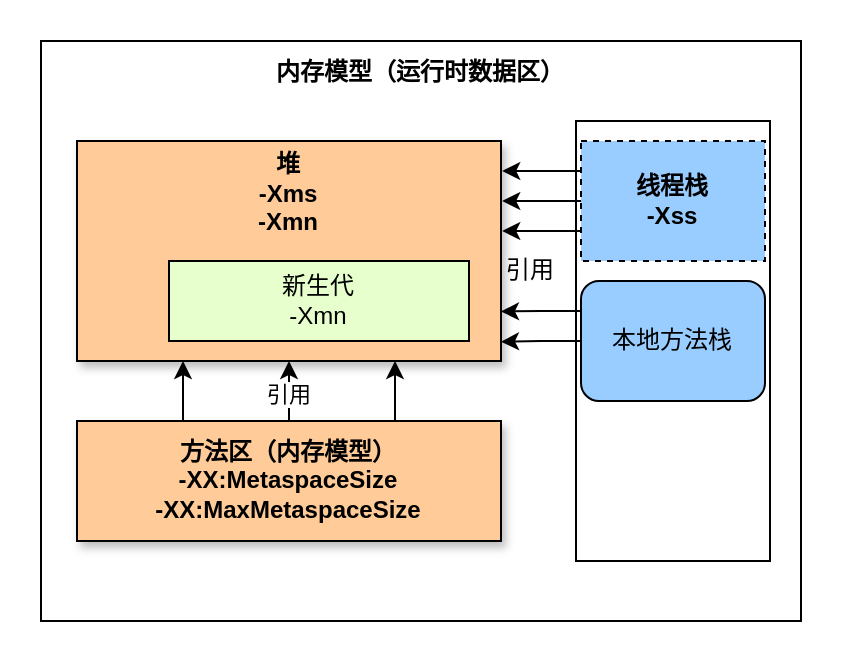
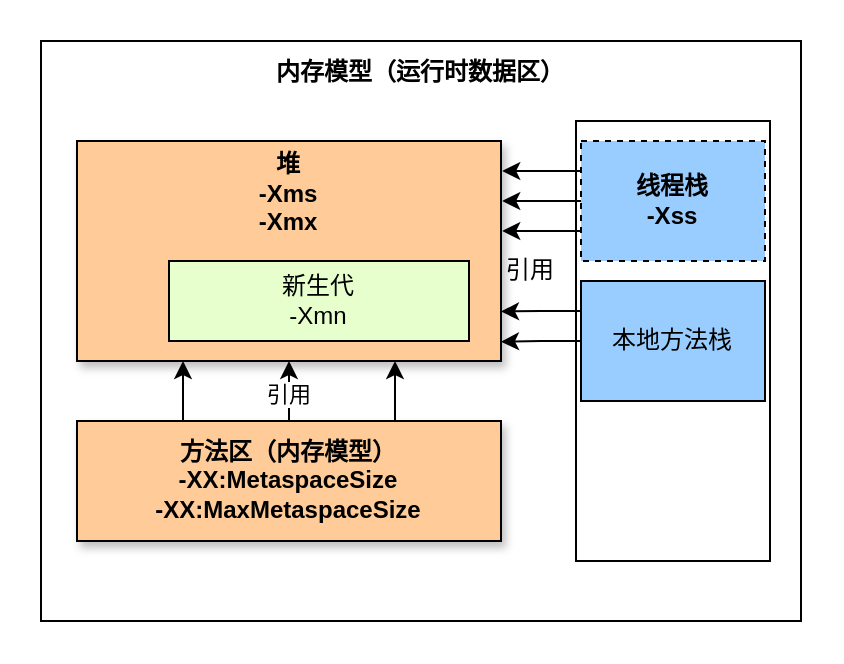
(289, 251) -> (289, 251)
(673, 341) -> (673, 341)
